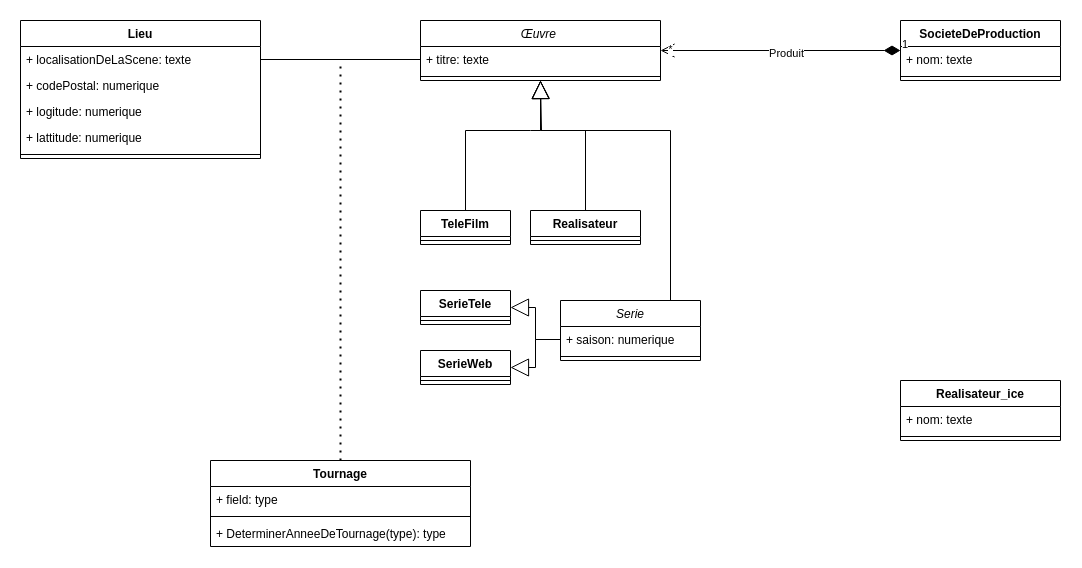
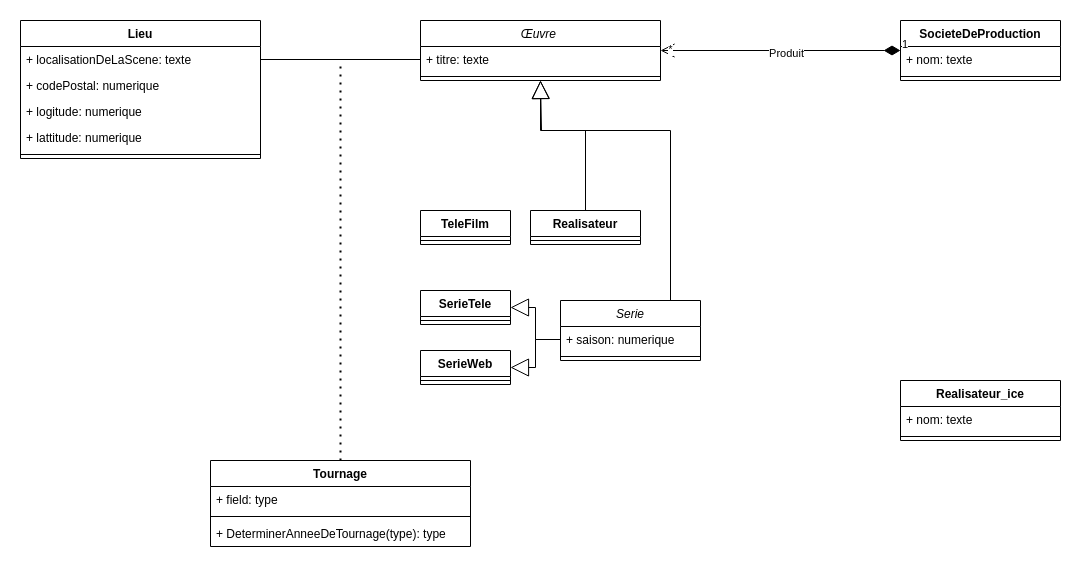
(466, 135) -> none
